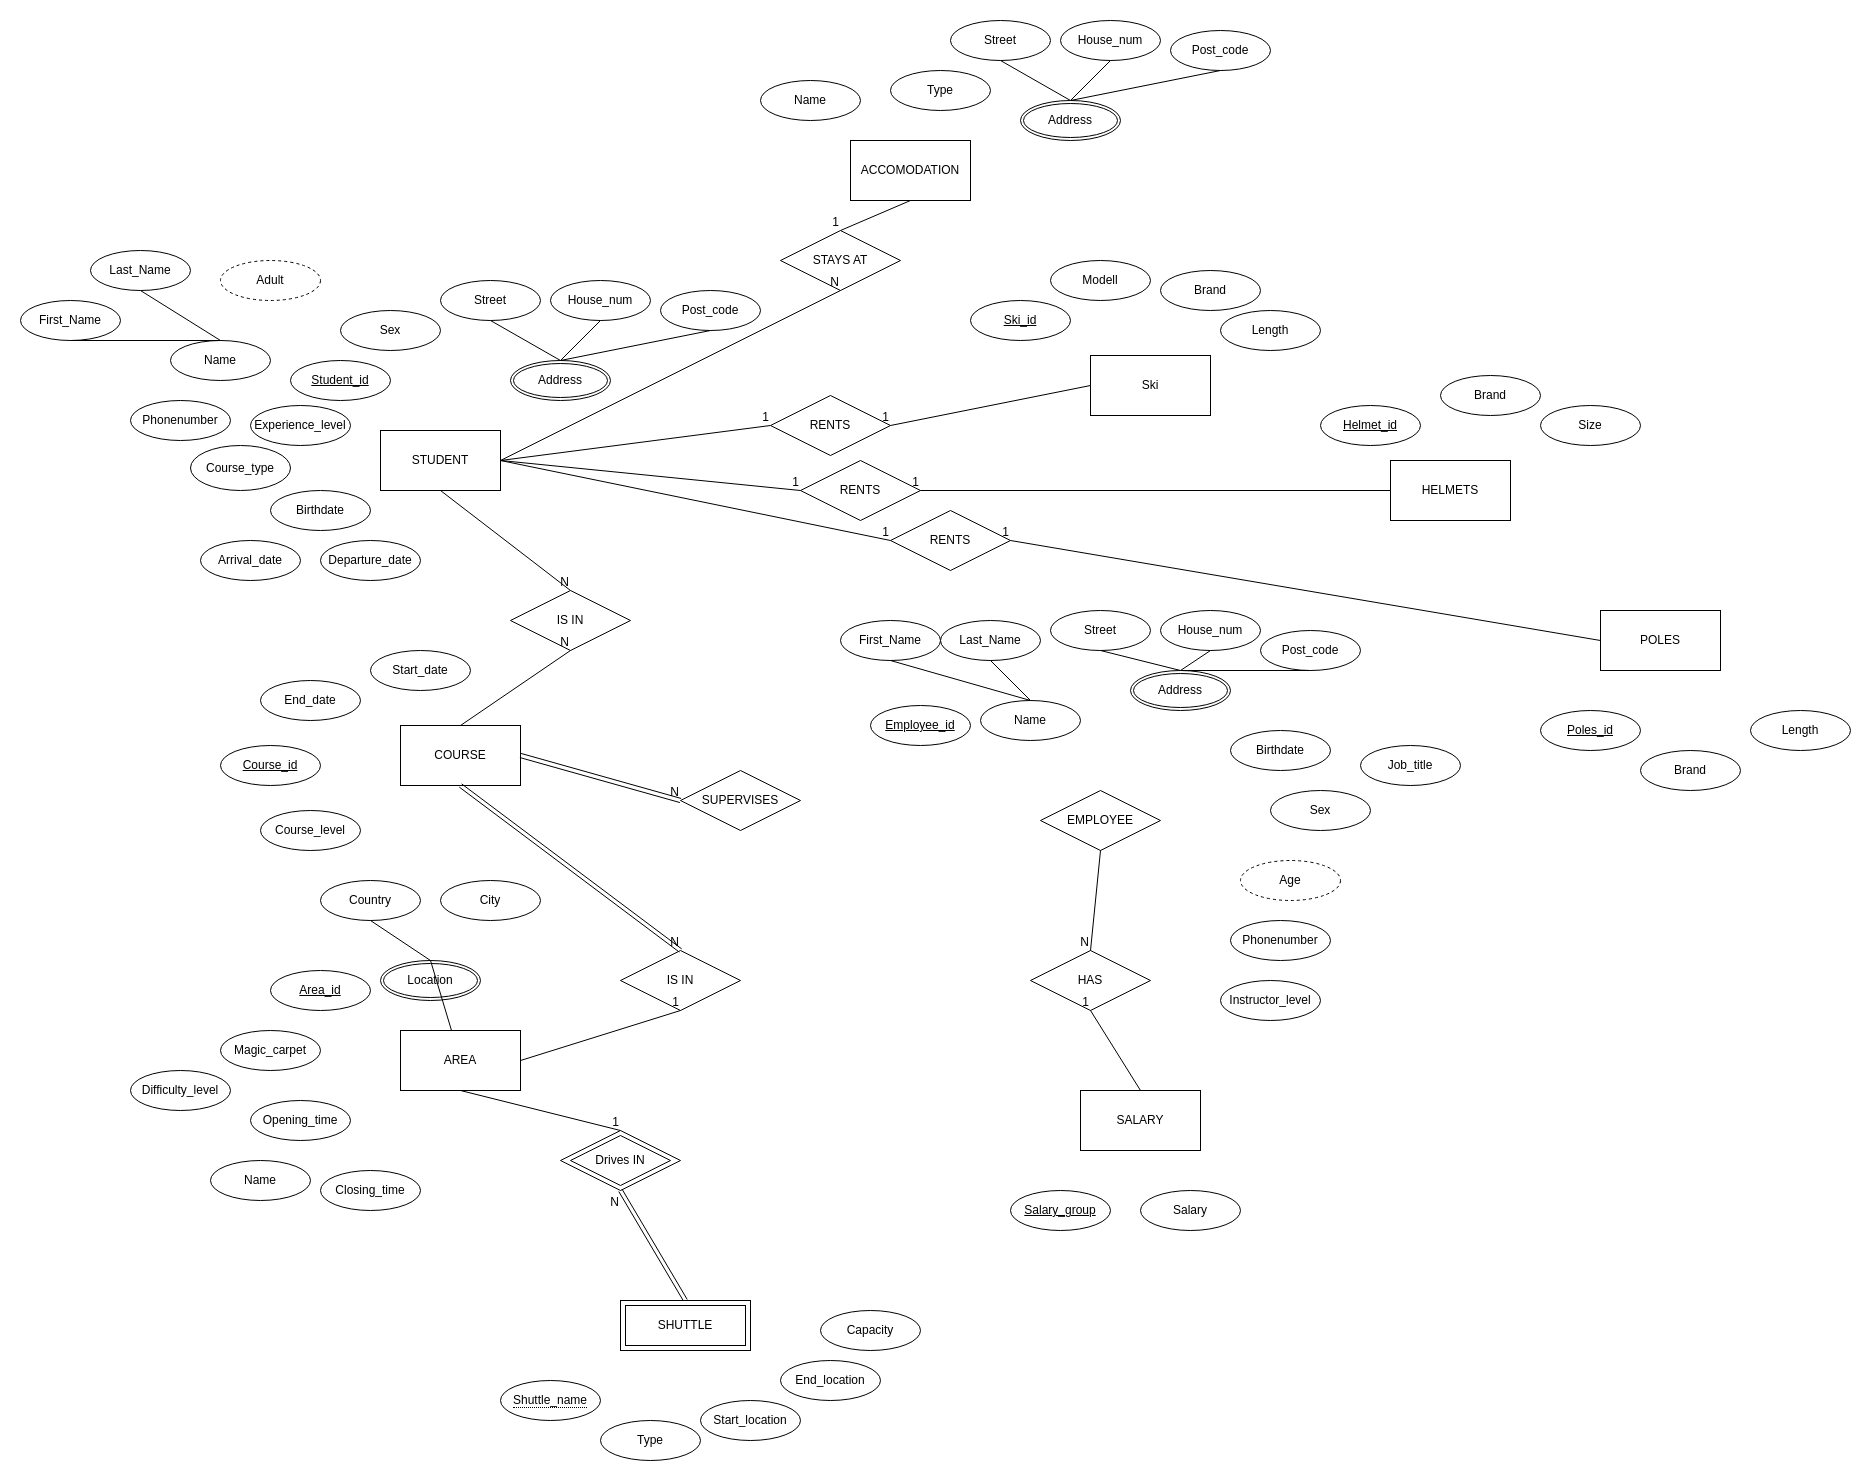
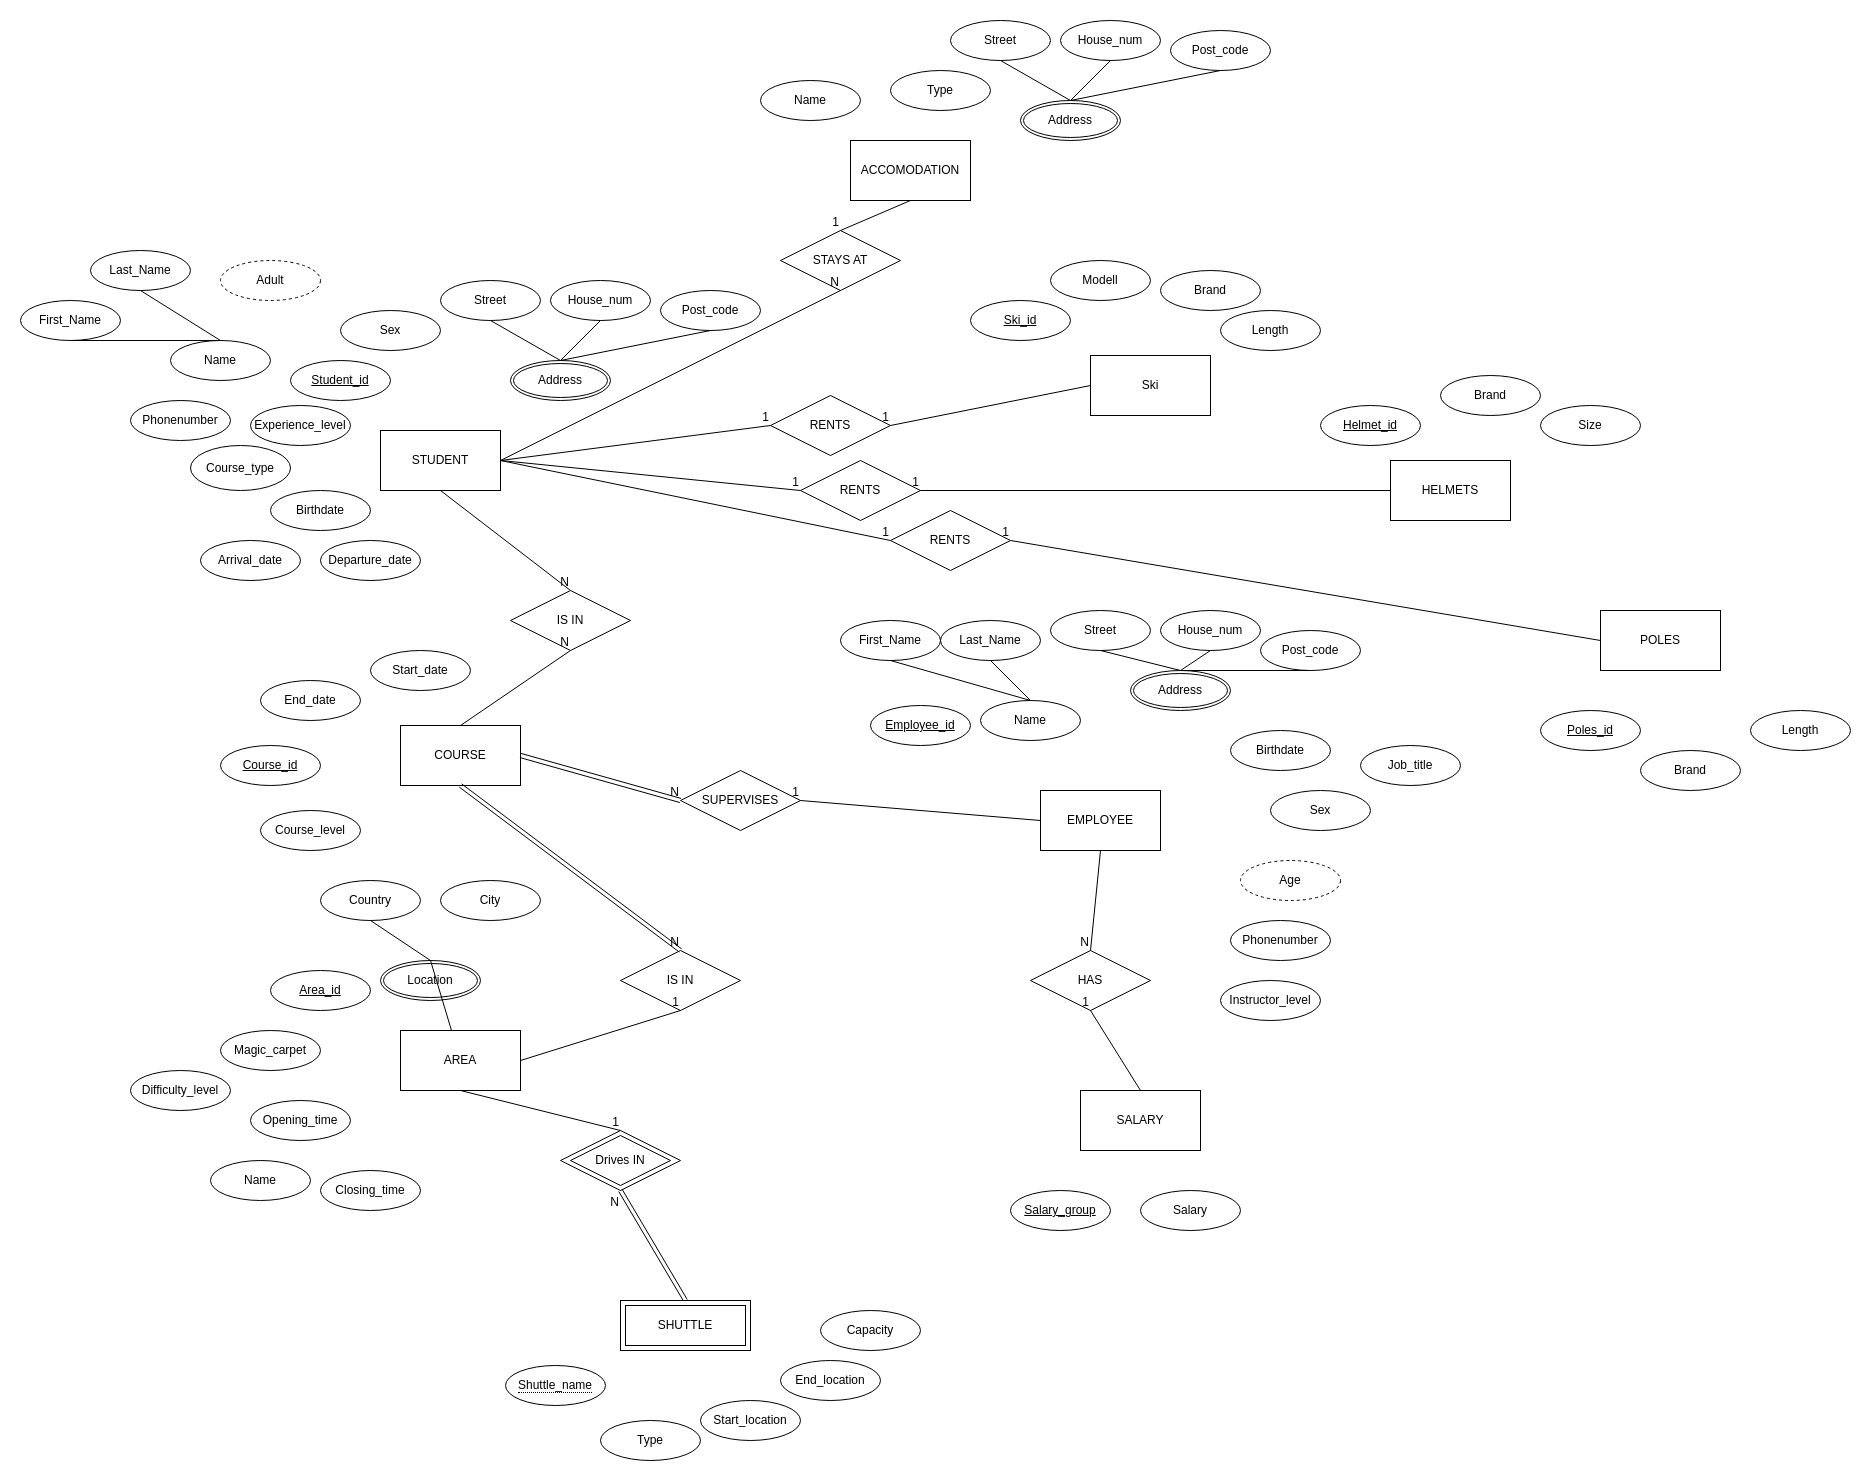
none -> (921, 811)
(1101, 821) -> (1101, 821)
(551, 1401) -> (556, 1386)
